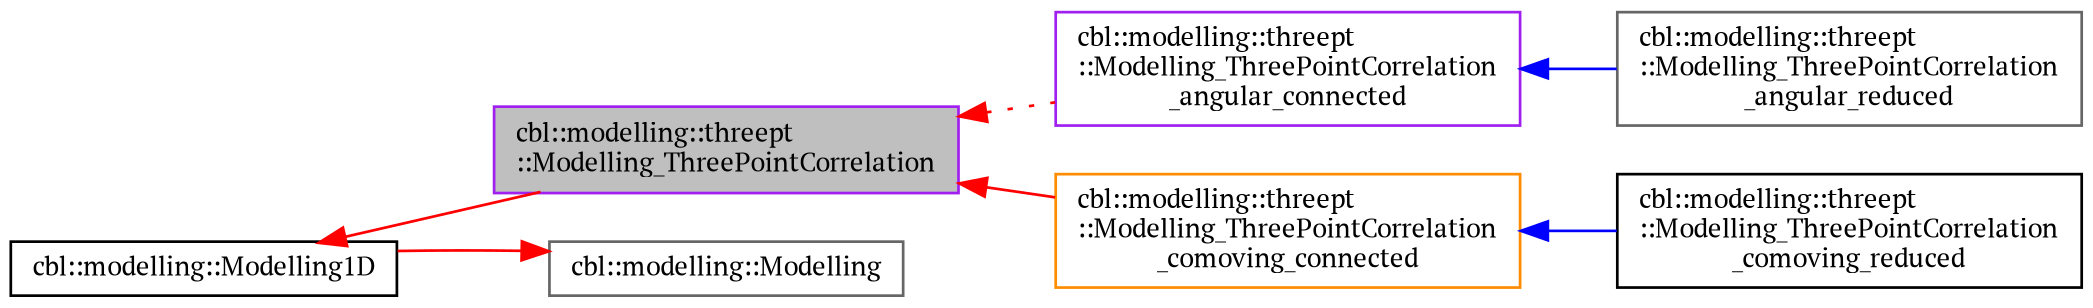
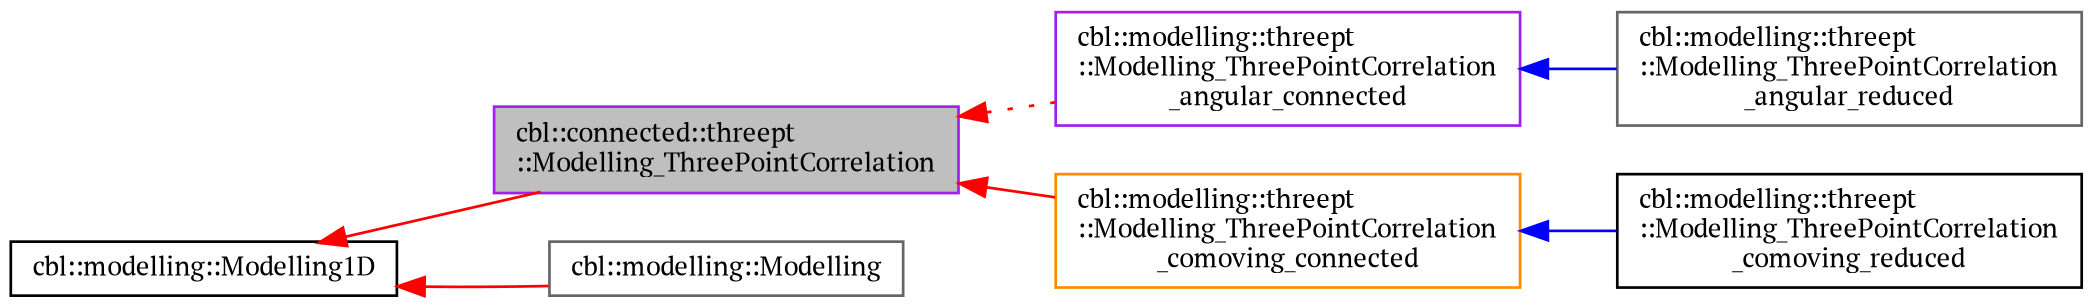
(726, 150) -> (726, 150)
(459, 250) -> (487, 287)
